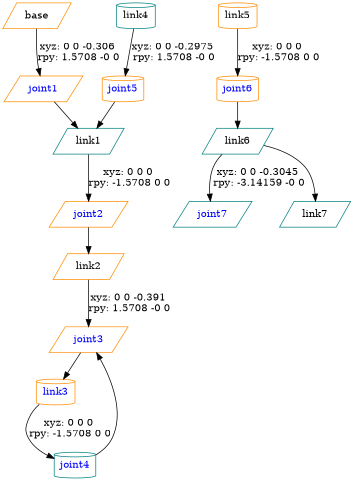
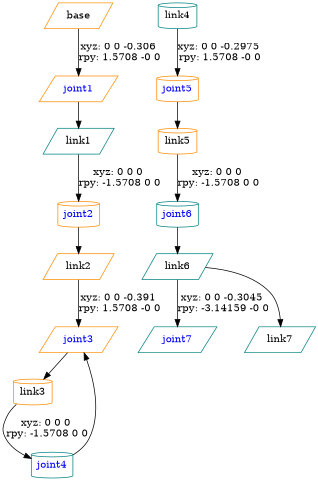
(238, 89) -> (178, 214)
(108, 112) -> (178, 111)
(89, 214) -> (79, 214)
(56, 392) -> (33, 392)
